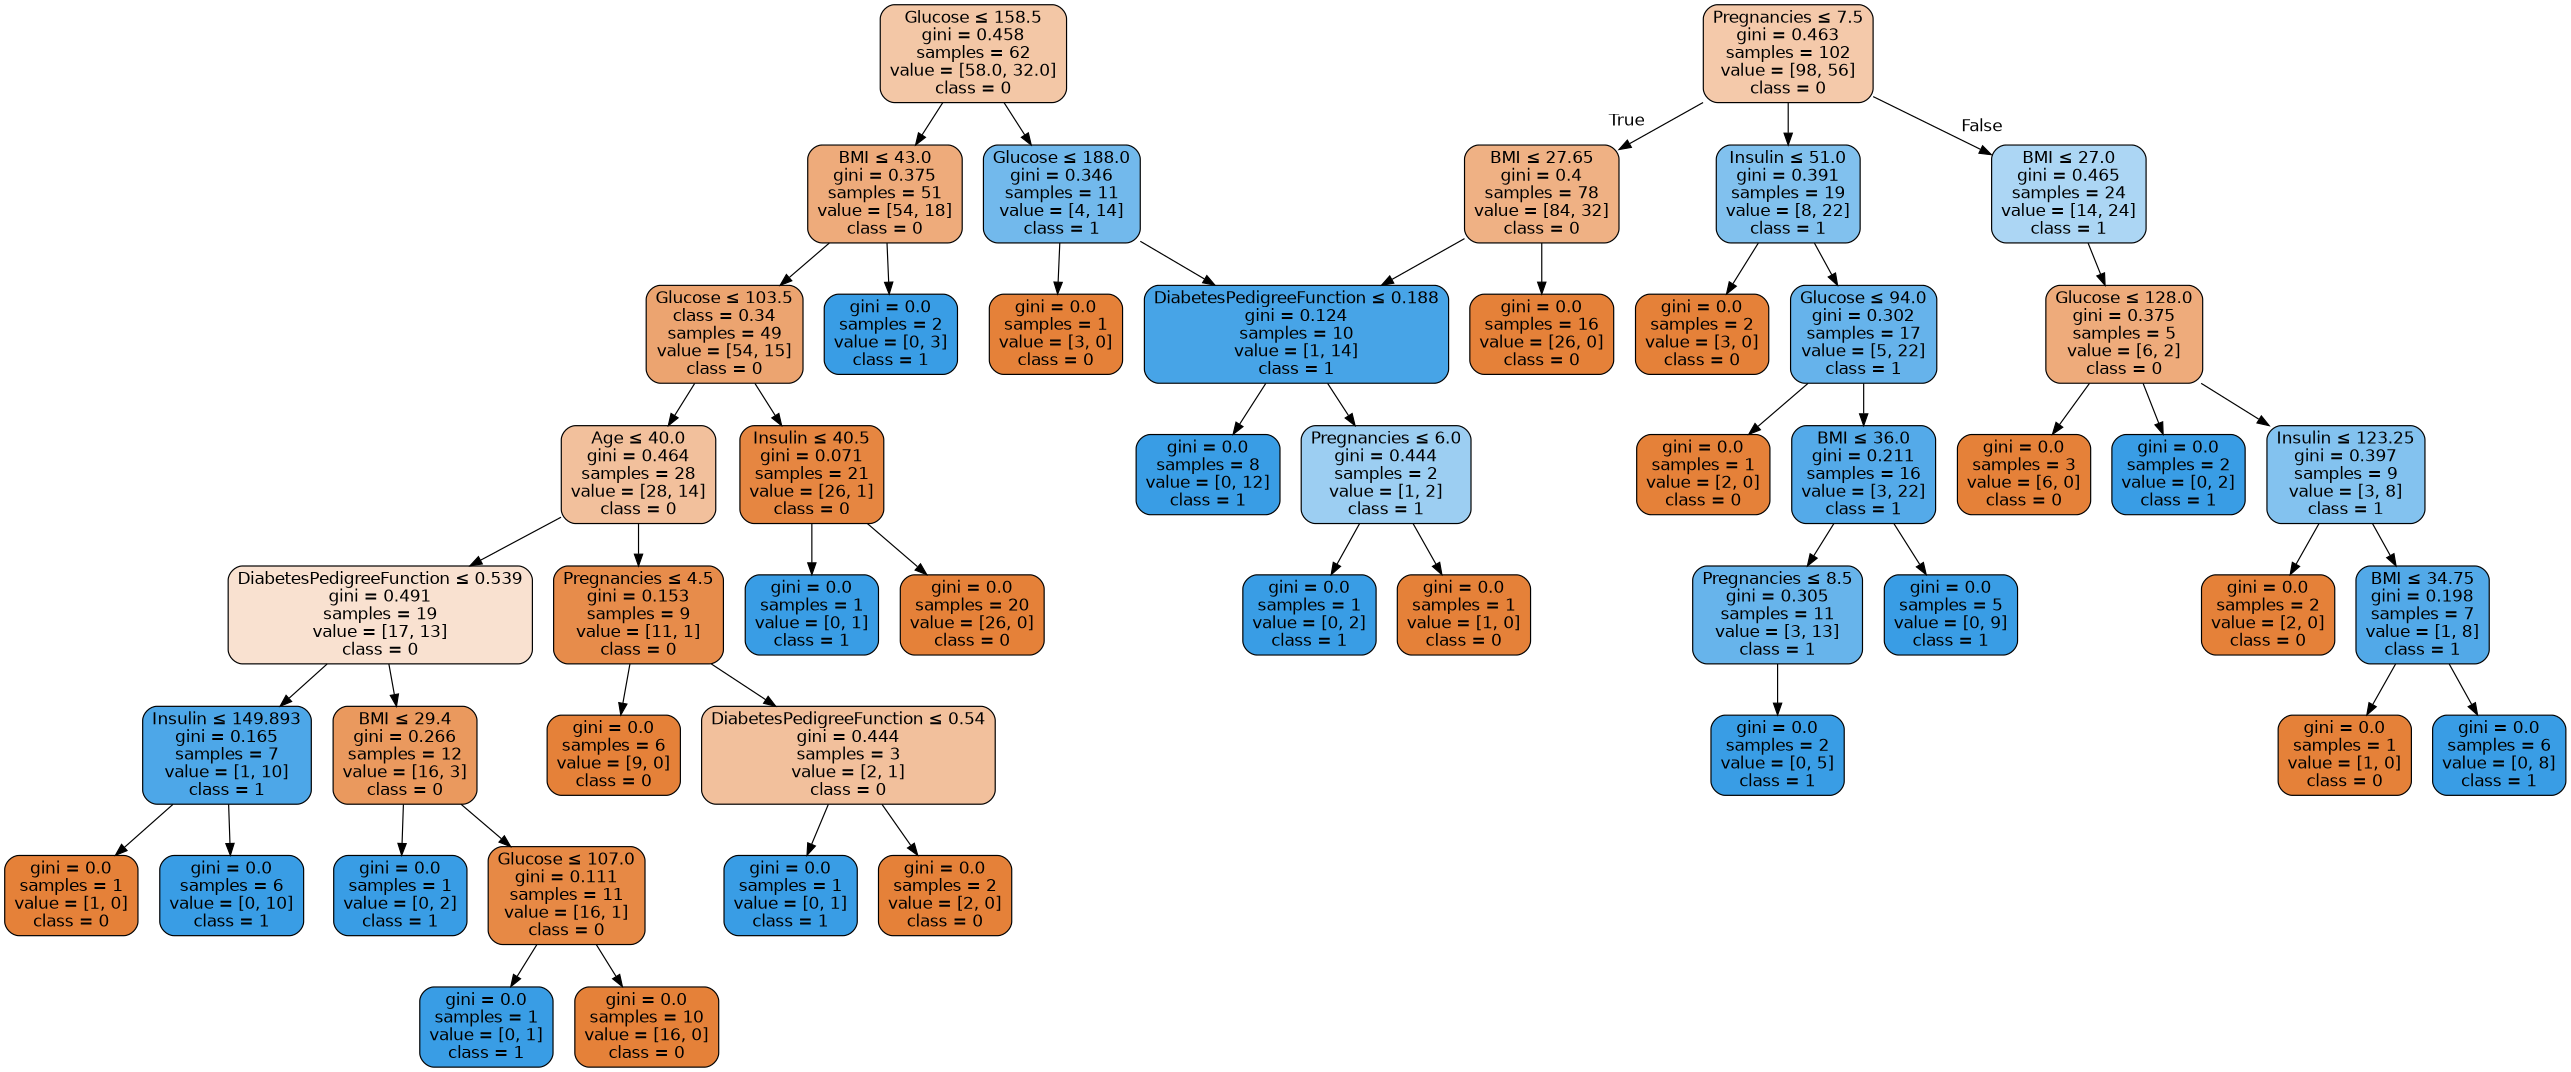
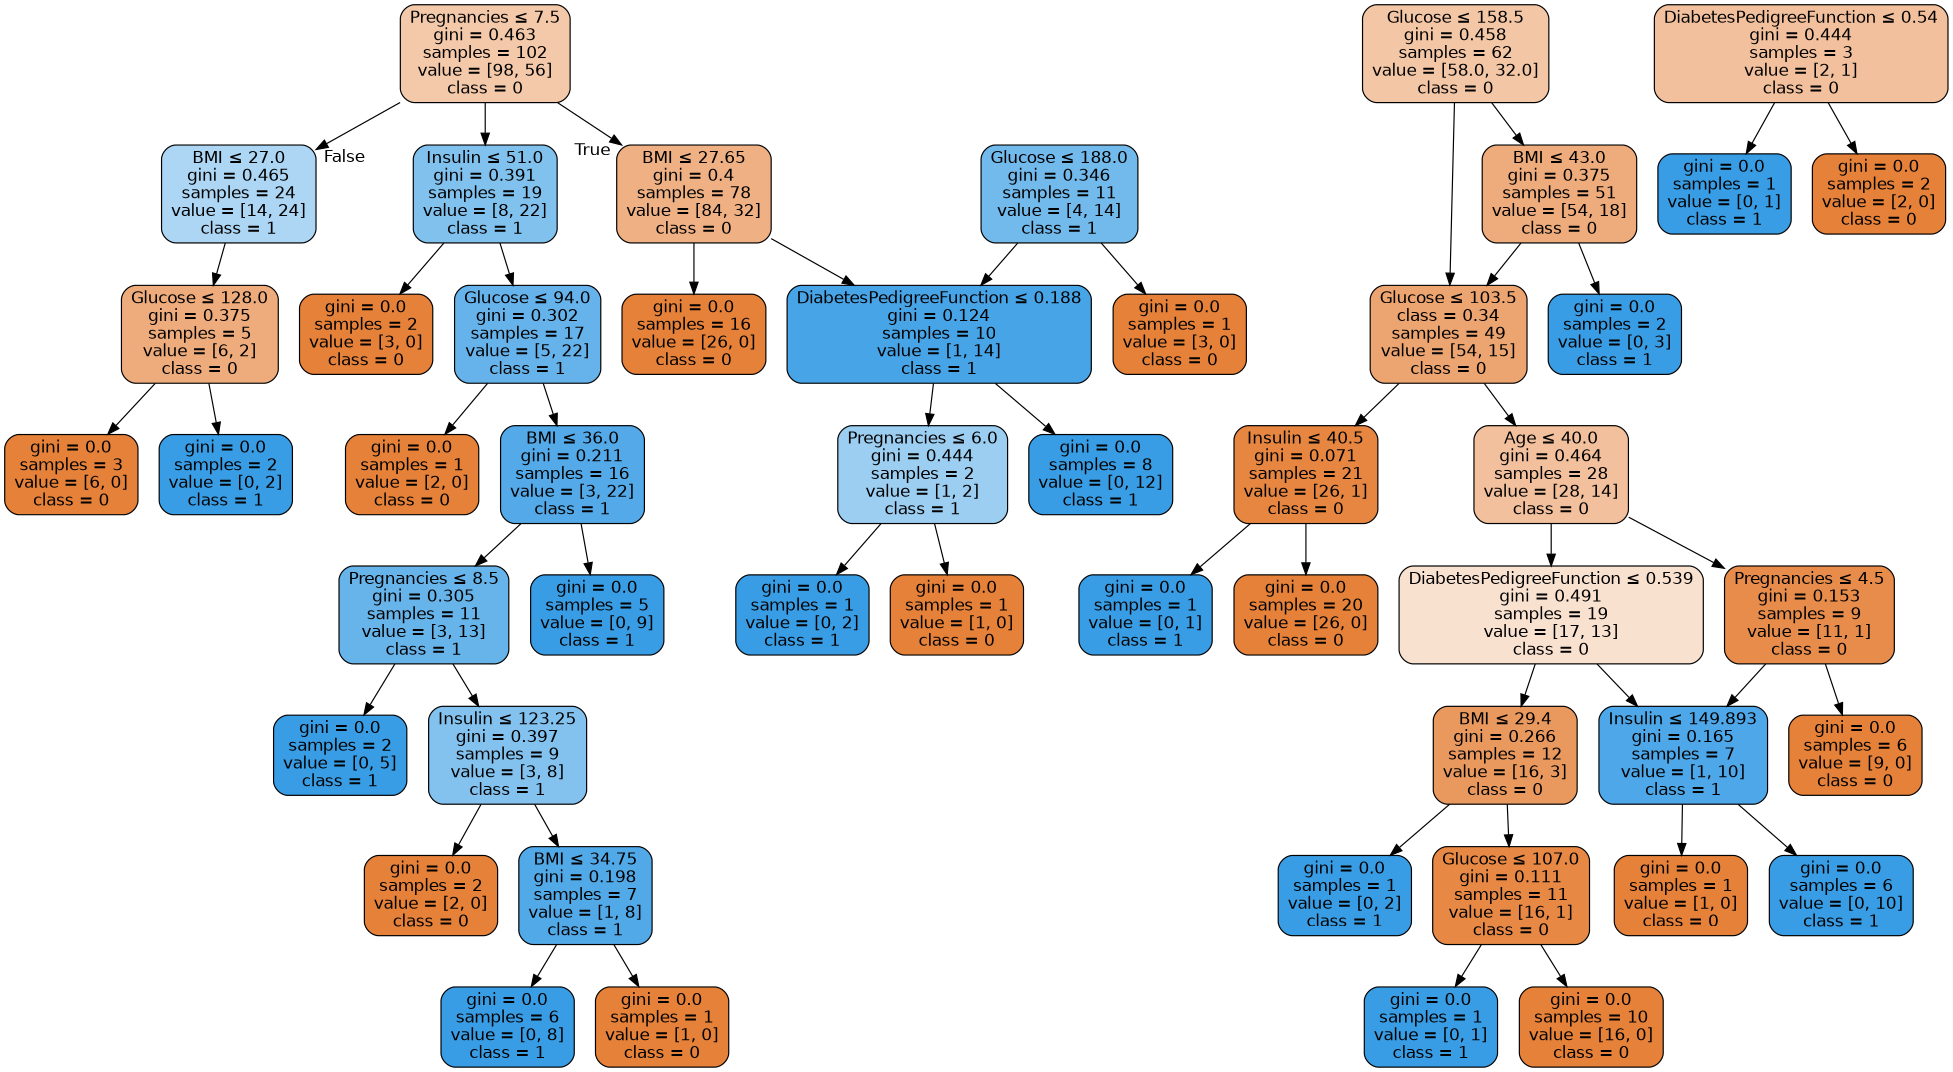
(1014, 119) -> (1452, 188)
(2230, 401) -> (463, 680)
(739, 682) -> (1750, 681)
